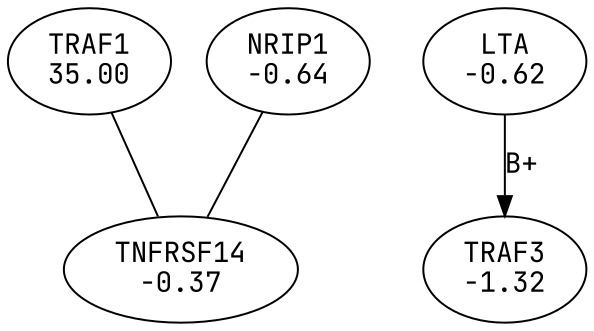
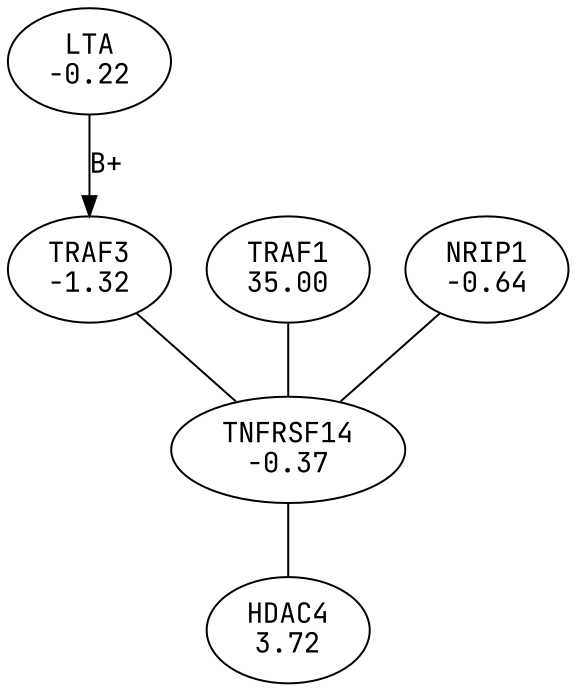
(505, 61) -> (89, 61)
none -> (186, 357)
none -> (288, 630)
